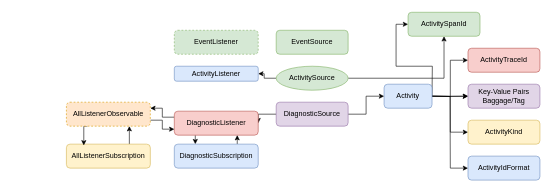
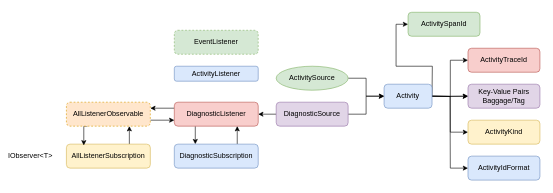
(444, 41) -> (366, 84)
(312, 42) -> none
(264, 75) -> none
(216, 123) -> (216, 114)
none -> (30, 156)
